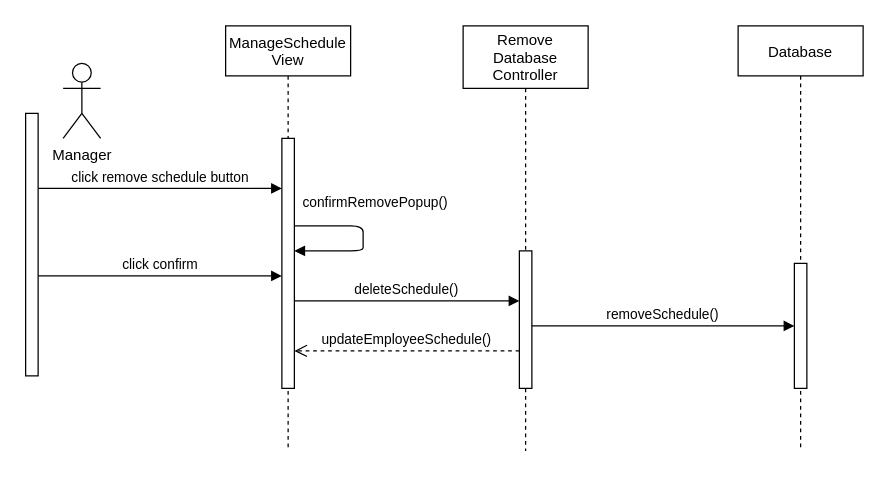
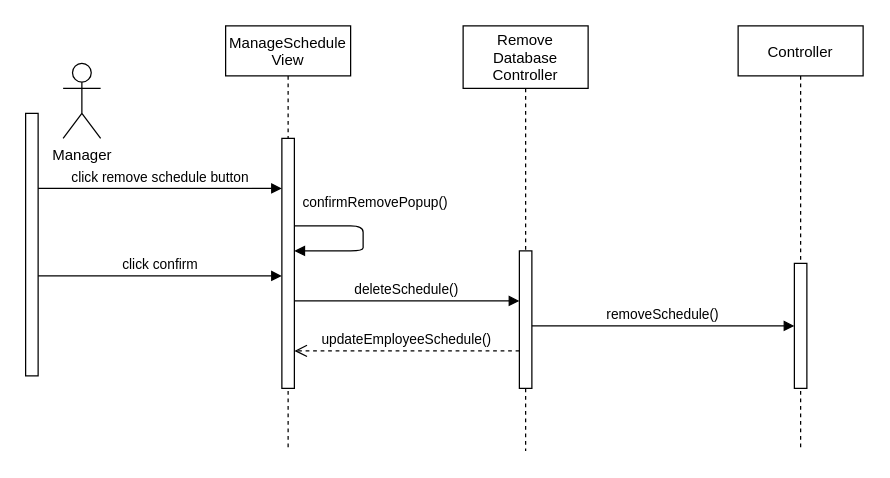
(800, 51) -> (800, 51)
